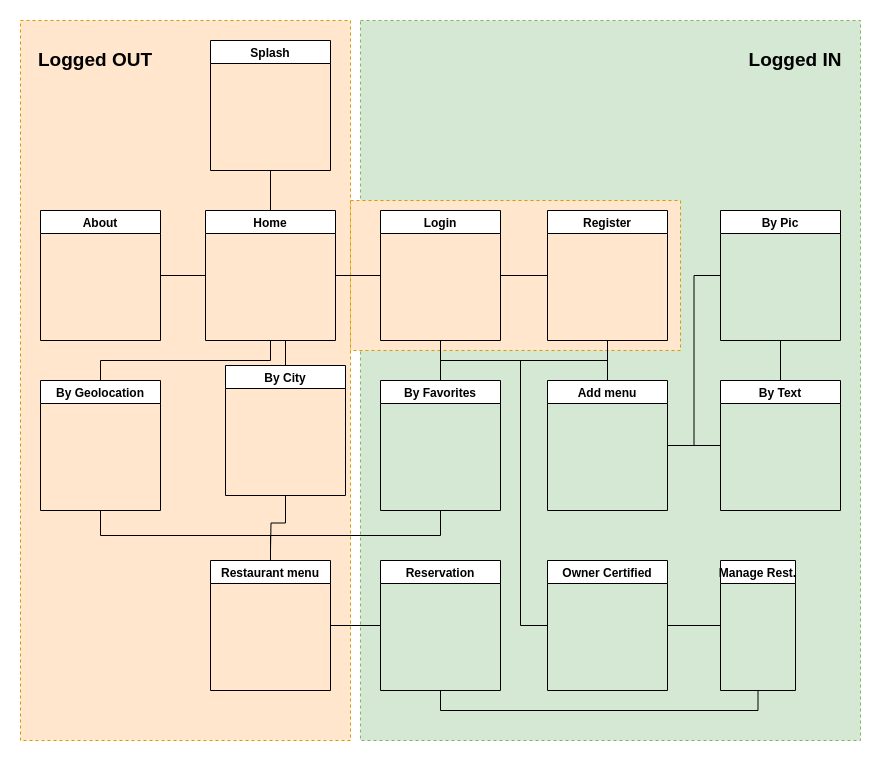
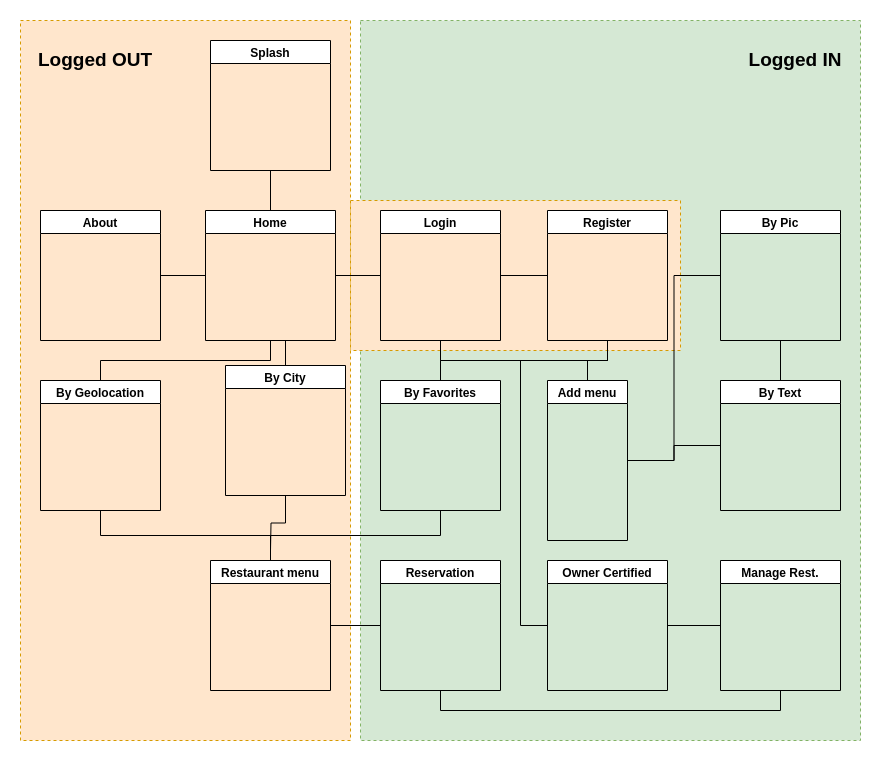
(608, 446) -> (588, 461)
(758, 626) -> (781, 626)
